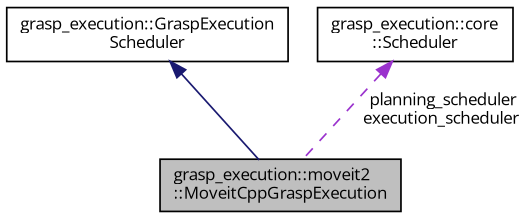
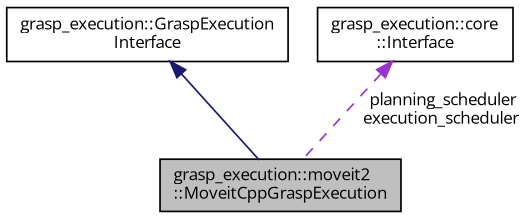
(147, 35) -> (147, 35)
(415, 35) -> (415, 35)
